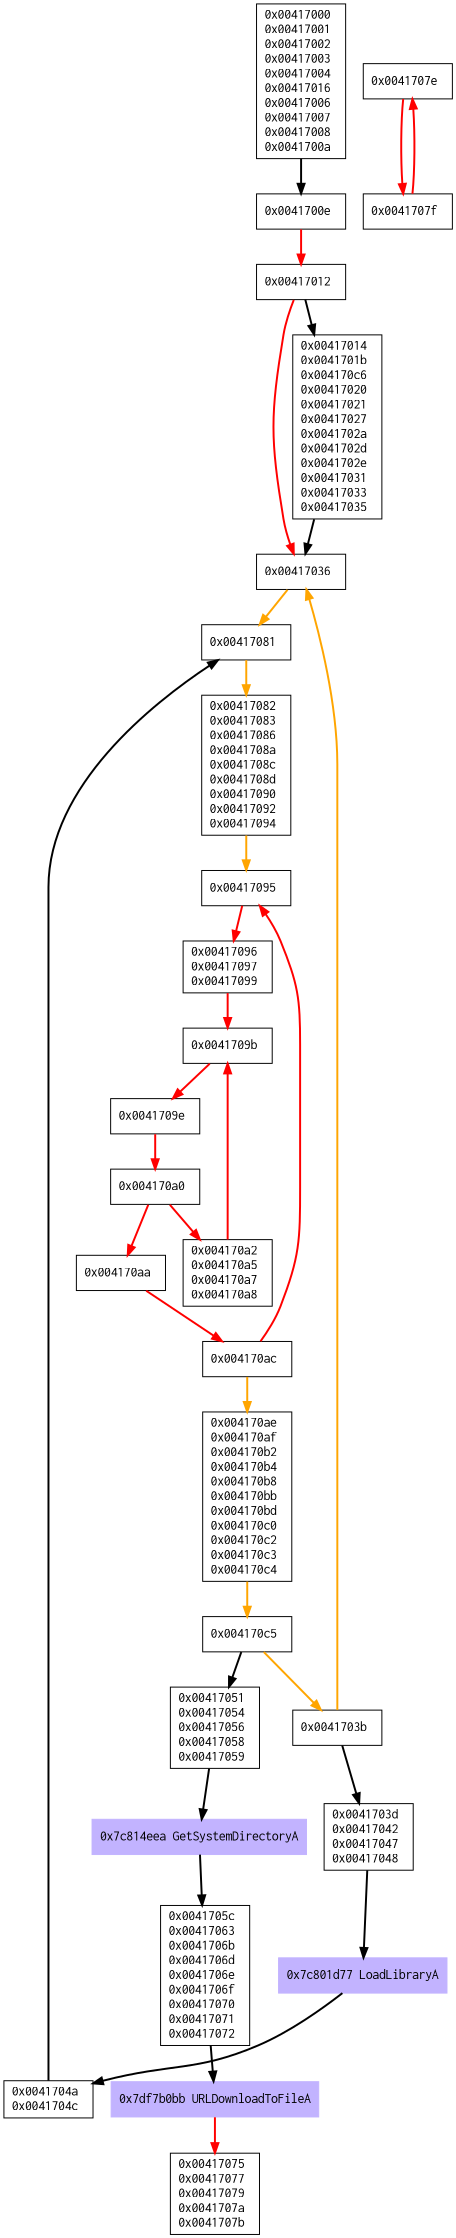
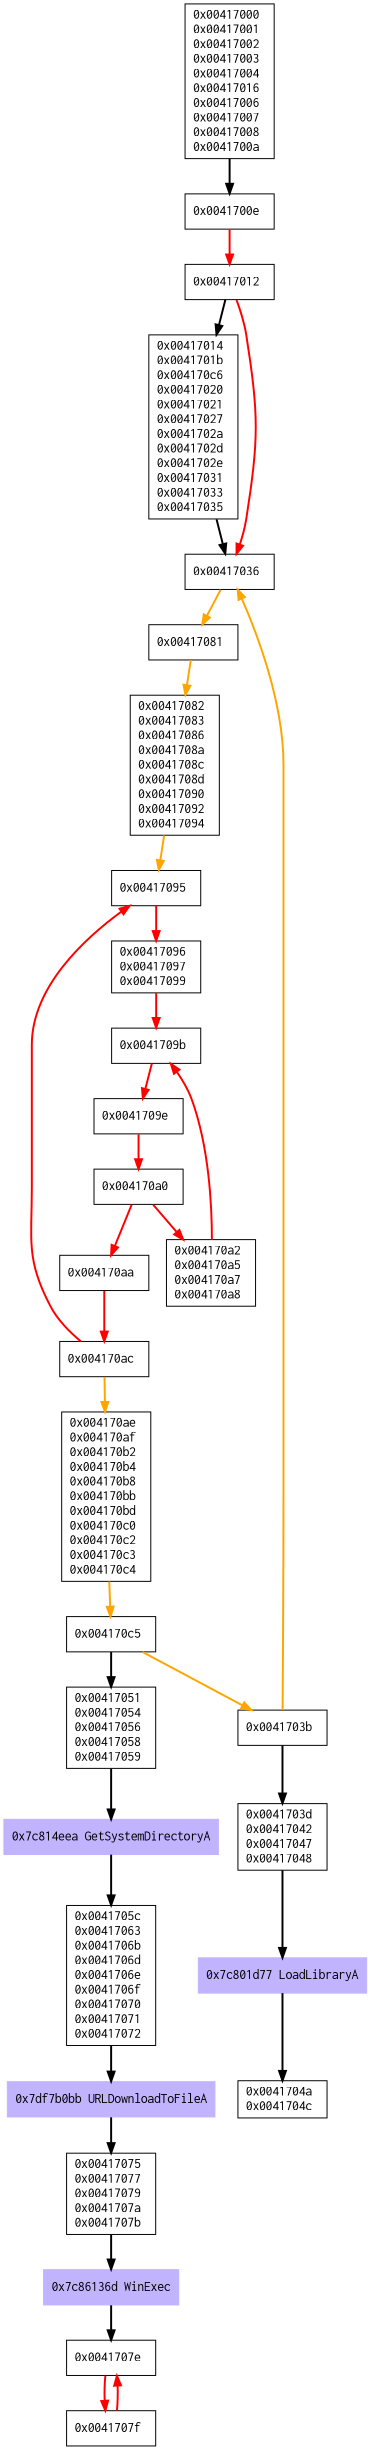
(48, 1342) -> none
(215, 2130) -> (111, 2130)
none -> (111, 2287)
